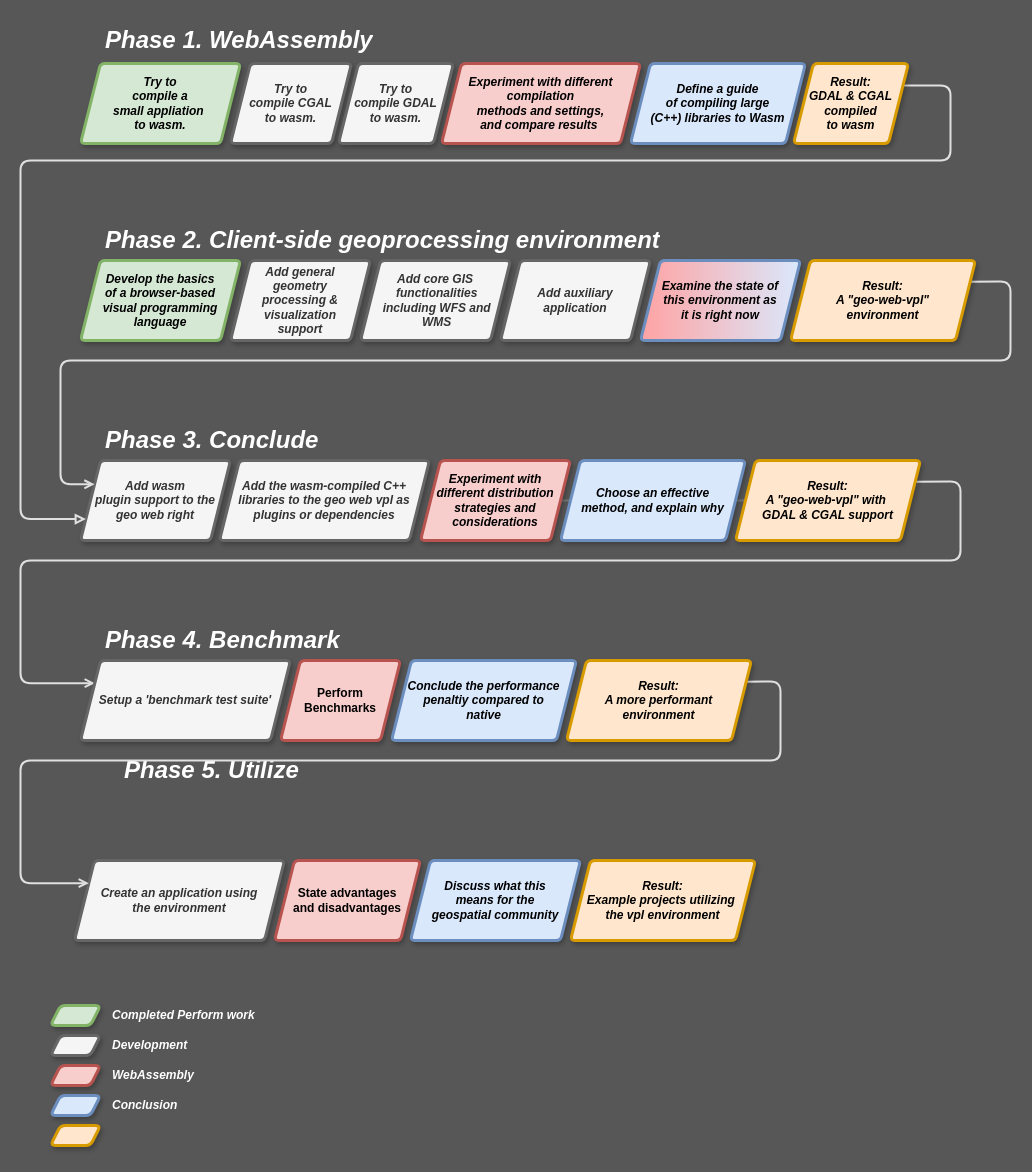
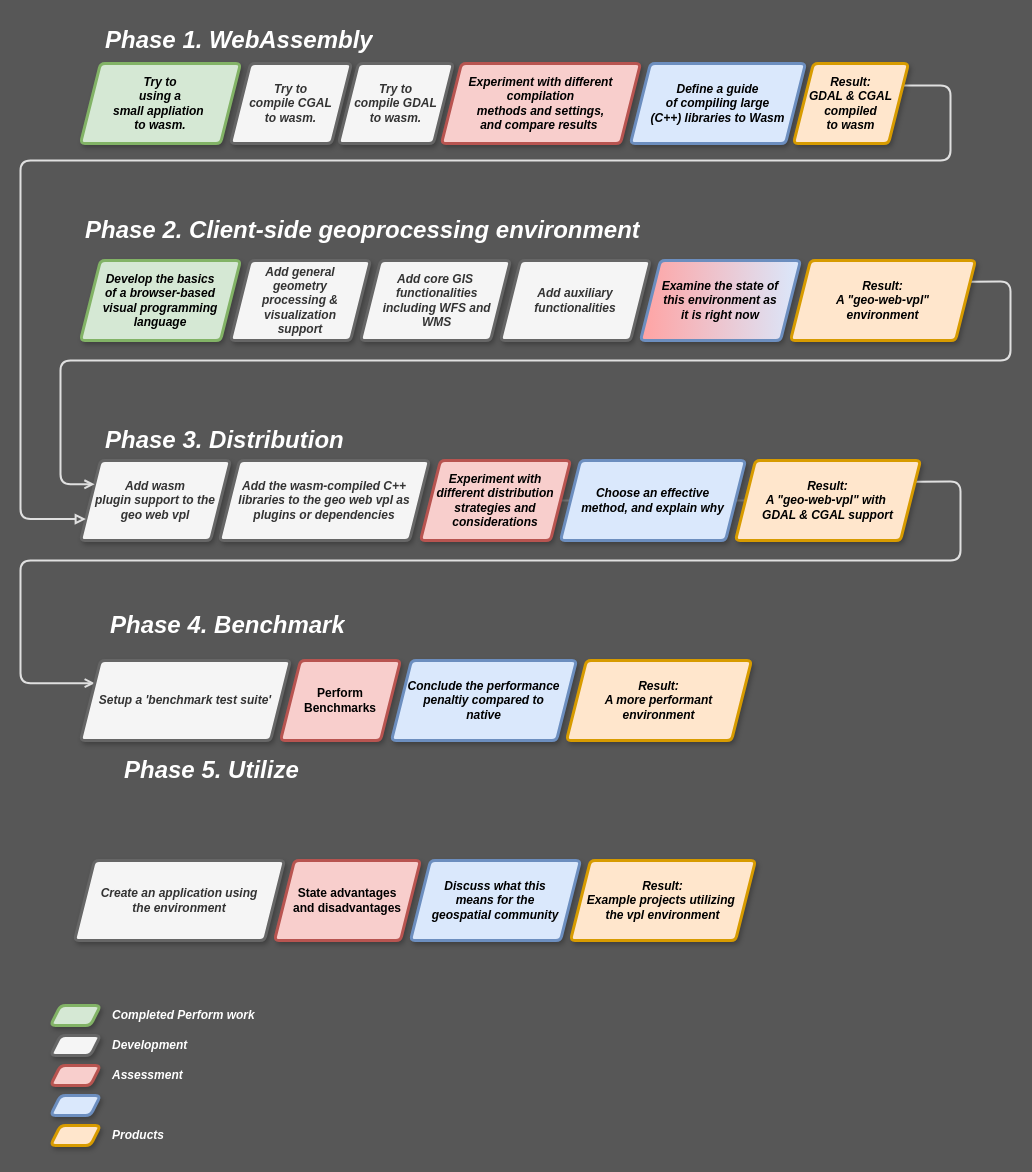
(161, 104) -> (161, 104)
(436, 238) -> (416, 228)
(576, 301) -> (576, 301)
(156, 418) -> (167, 418)
(156, 501) -> (156, 501)
(301, 641) -> (306, 626)
(365, 761) -> none
(148, 1076) -> (146, 1076)
(221, 1106) -> none
none -> (221, 1136)
